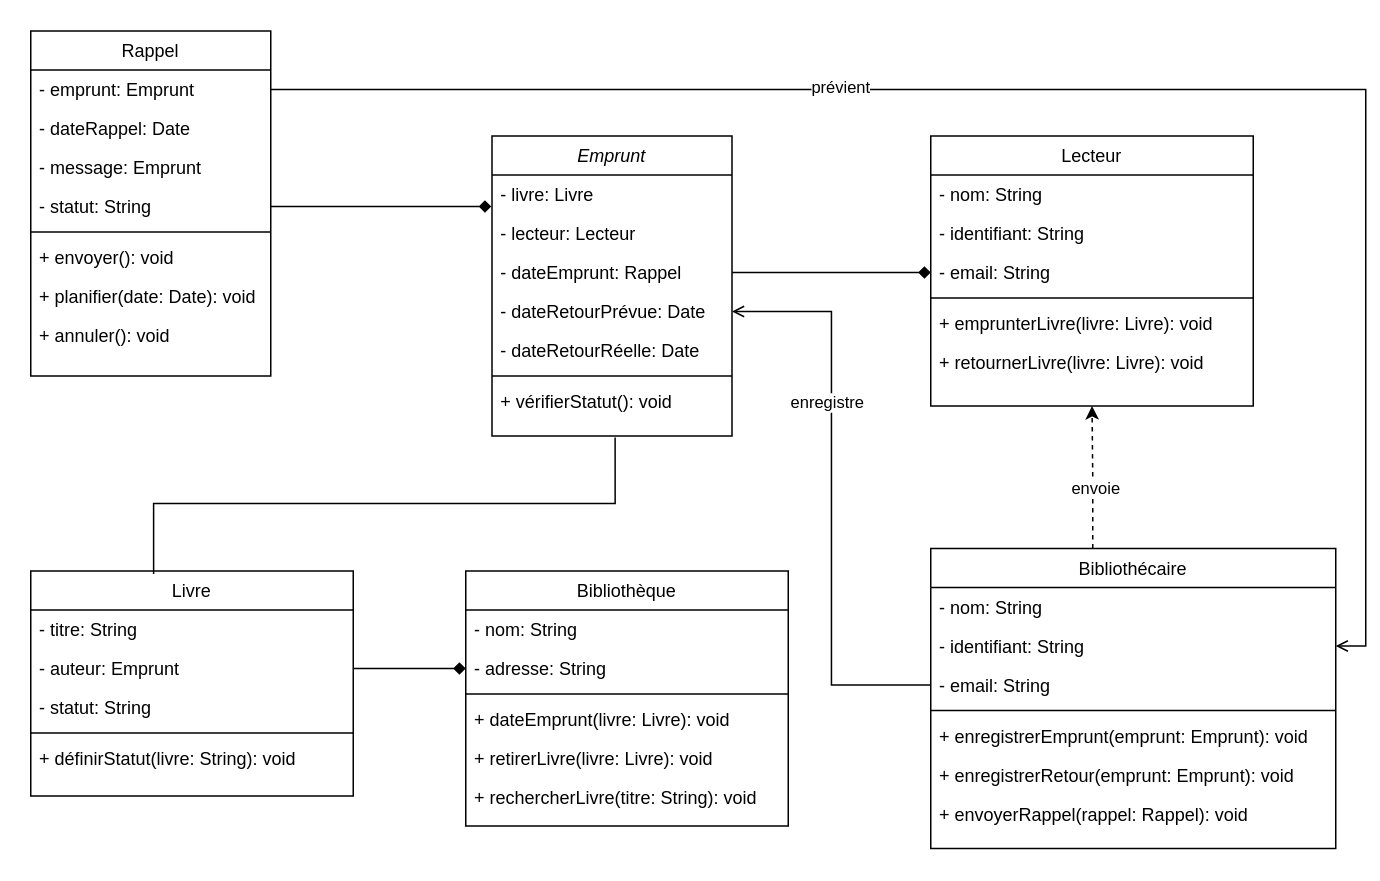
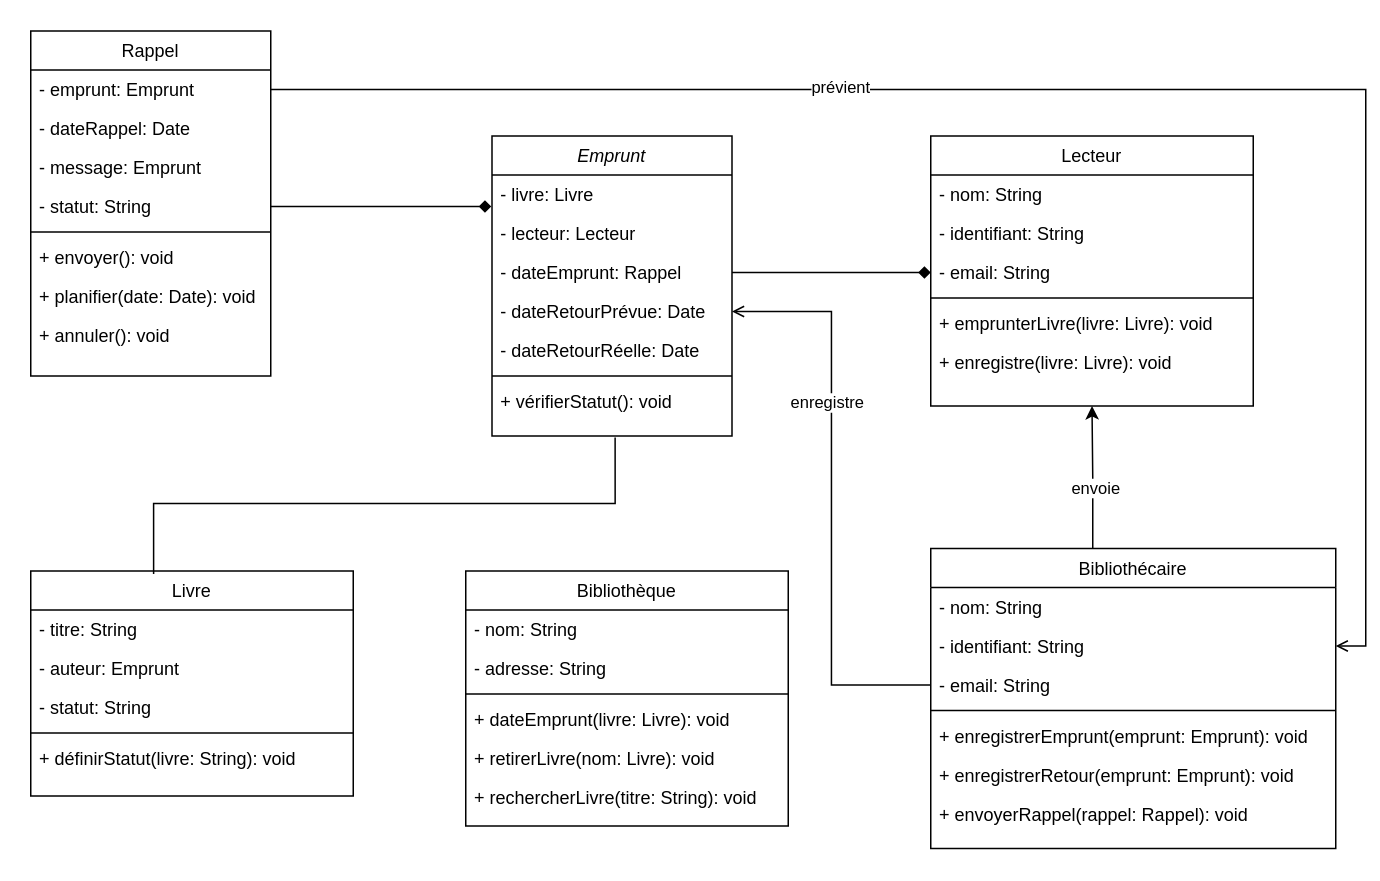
(1097, 363) -> (1077, 363)
(1092, 448) -> (1092, 448)
(405, 668) -> none
(620, 759) -> (614, 759)
